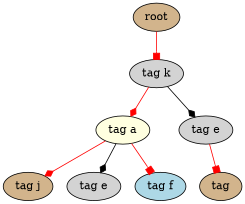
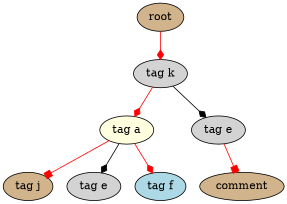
(157, 42) -> (160, 41)
(139, 155) -> (141, 154)
(79, 156) -> (81, 156)
(221, 186) -> (242, 186)
